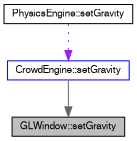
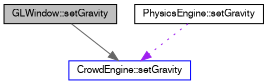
(68, 93) -> (91, 39)
